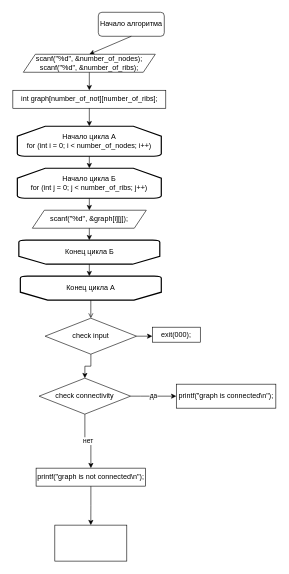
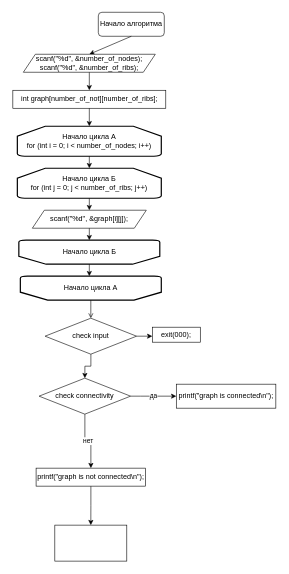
(89, 252) -> (89, 252)
(91, 288) -> (91, 288)
